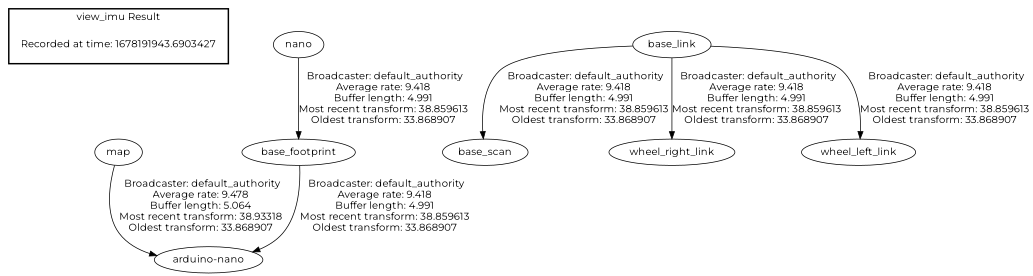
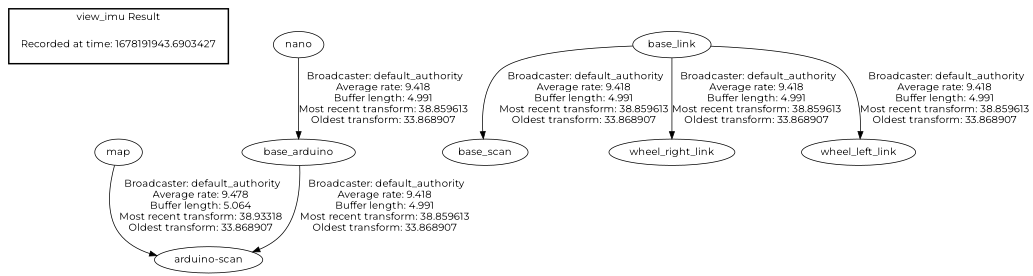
(299, 152) -> (299, 152)
(209, 260) -> (209, 260)
